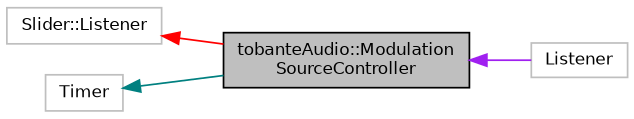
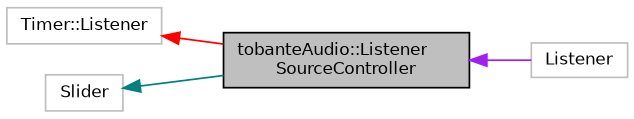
(84, 26) -> (84, 26)
(346, 60) -> (346, 60)
(84, 93) -> (84, 93)
